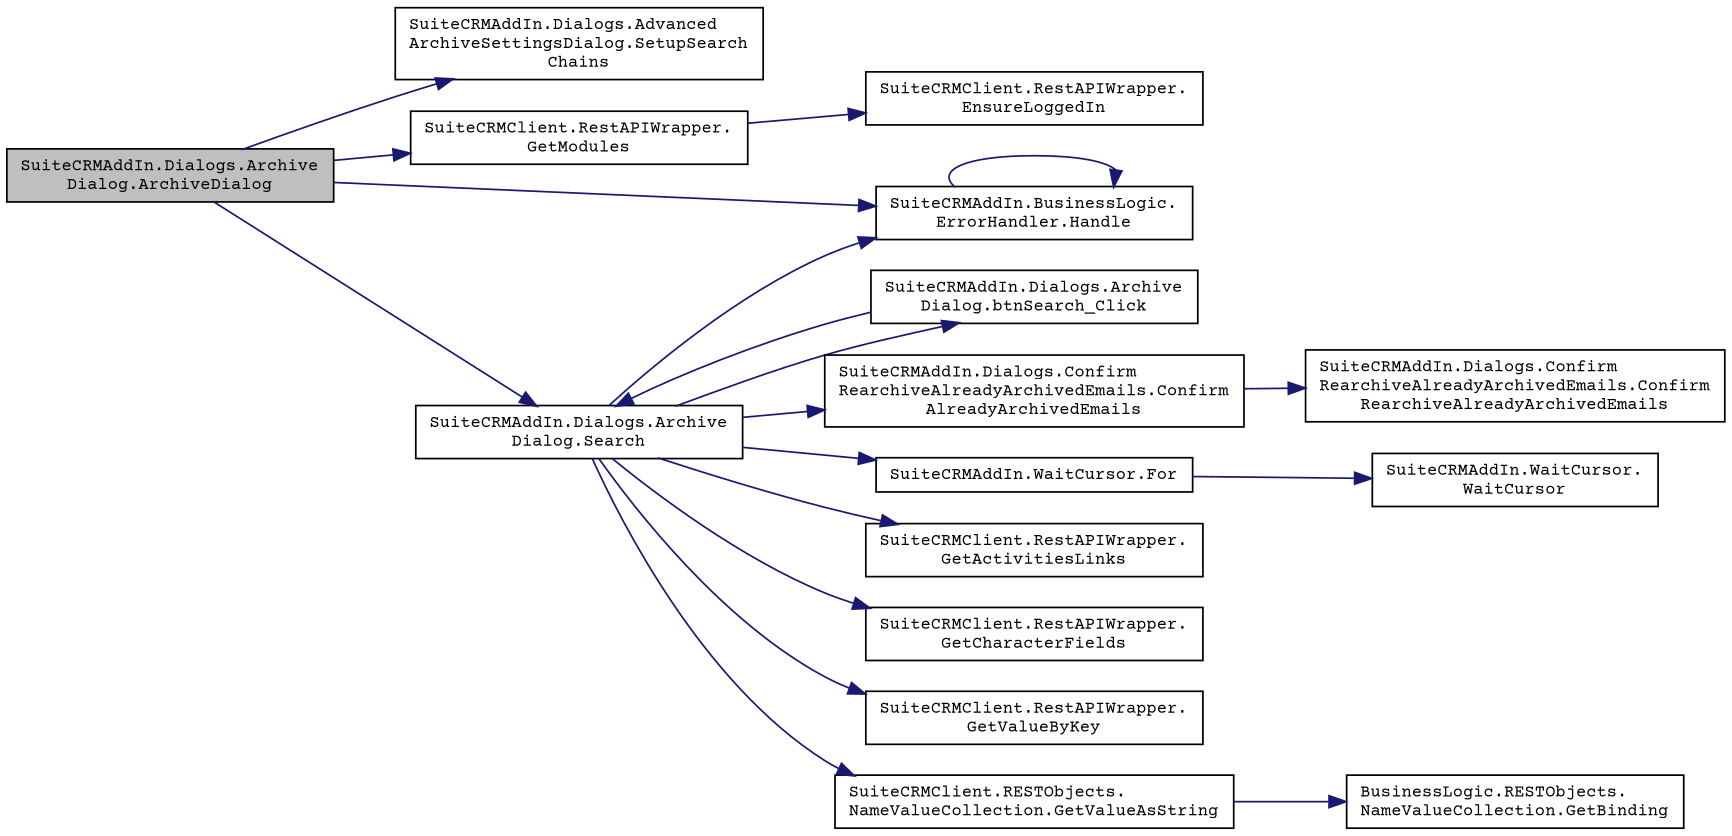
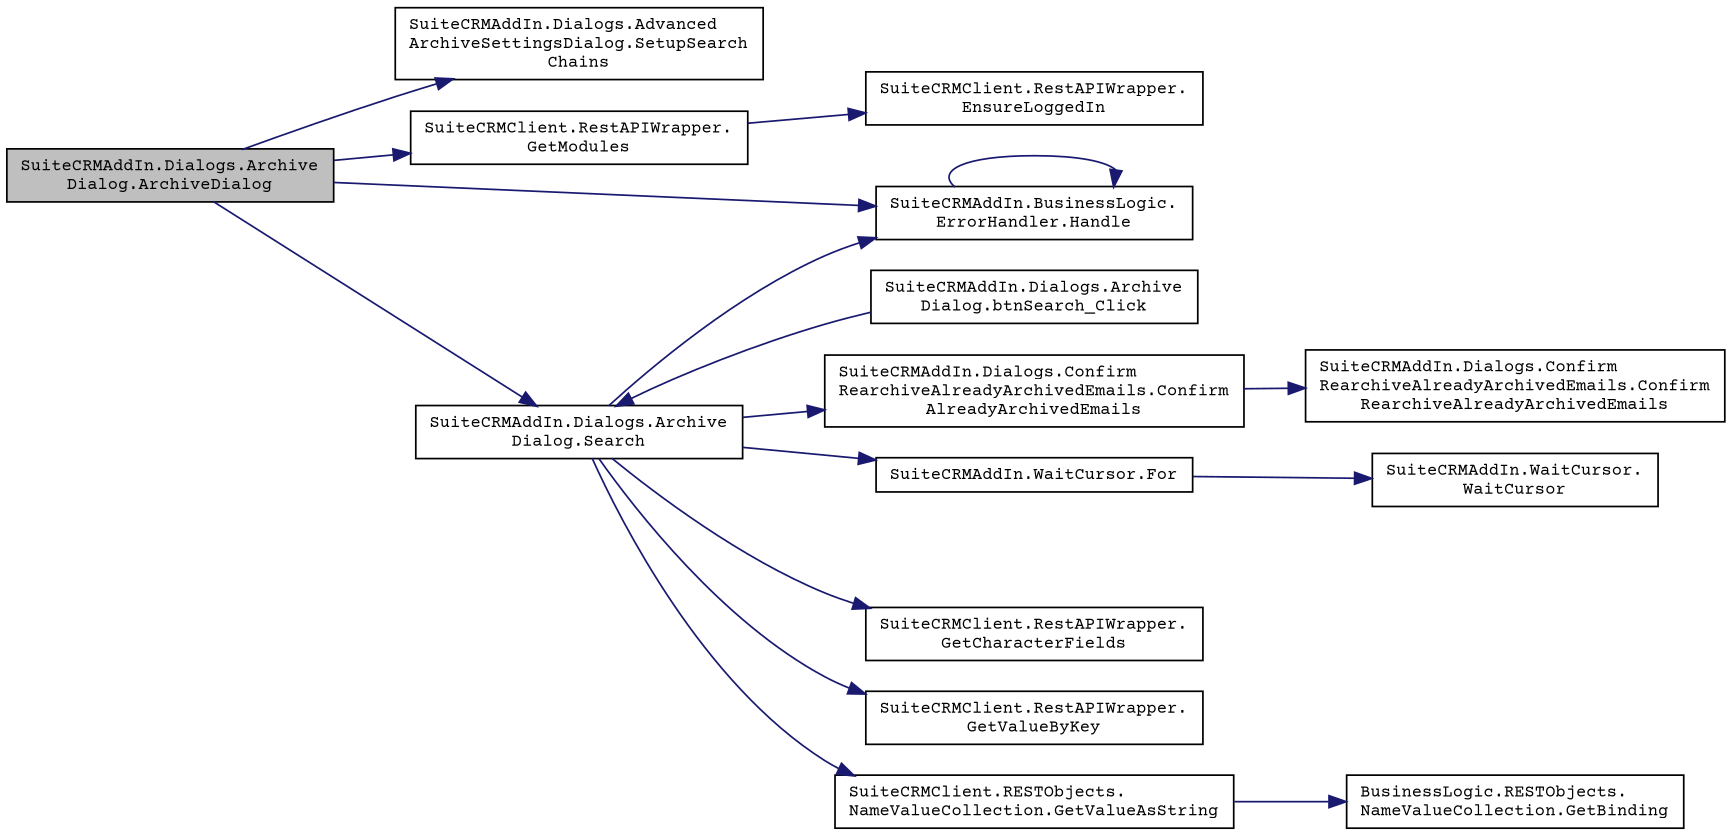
(807, 360) -> none
(1034, 550) -> none
